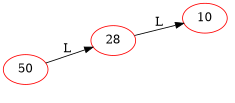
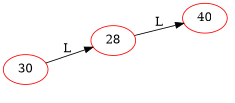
(205, 18) -> (205, 18)
(26, 70) -> (26, 70)
